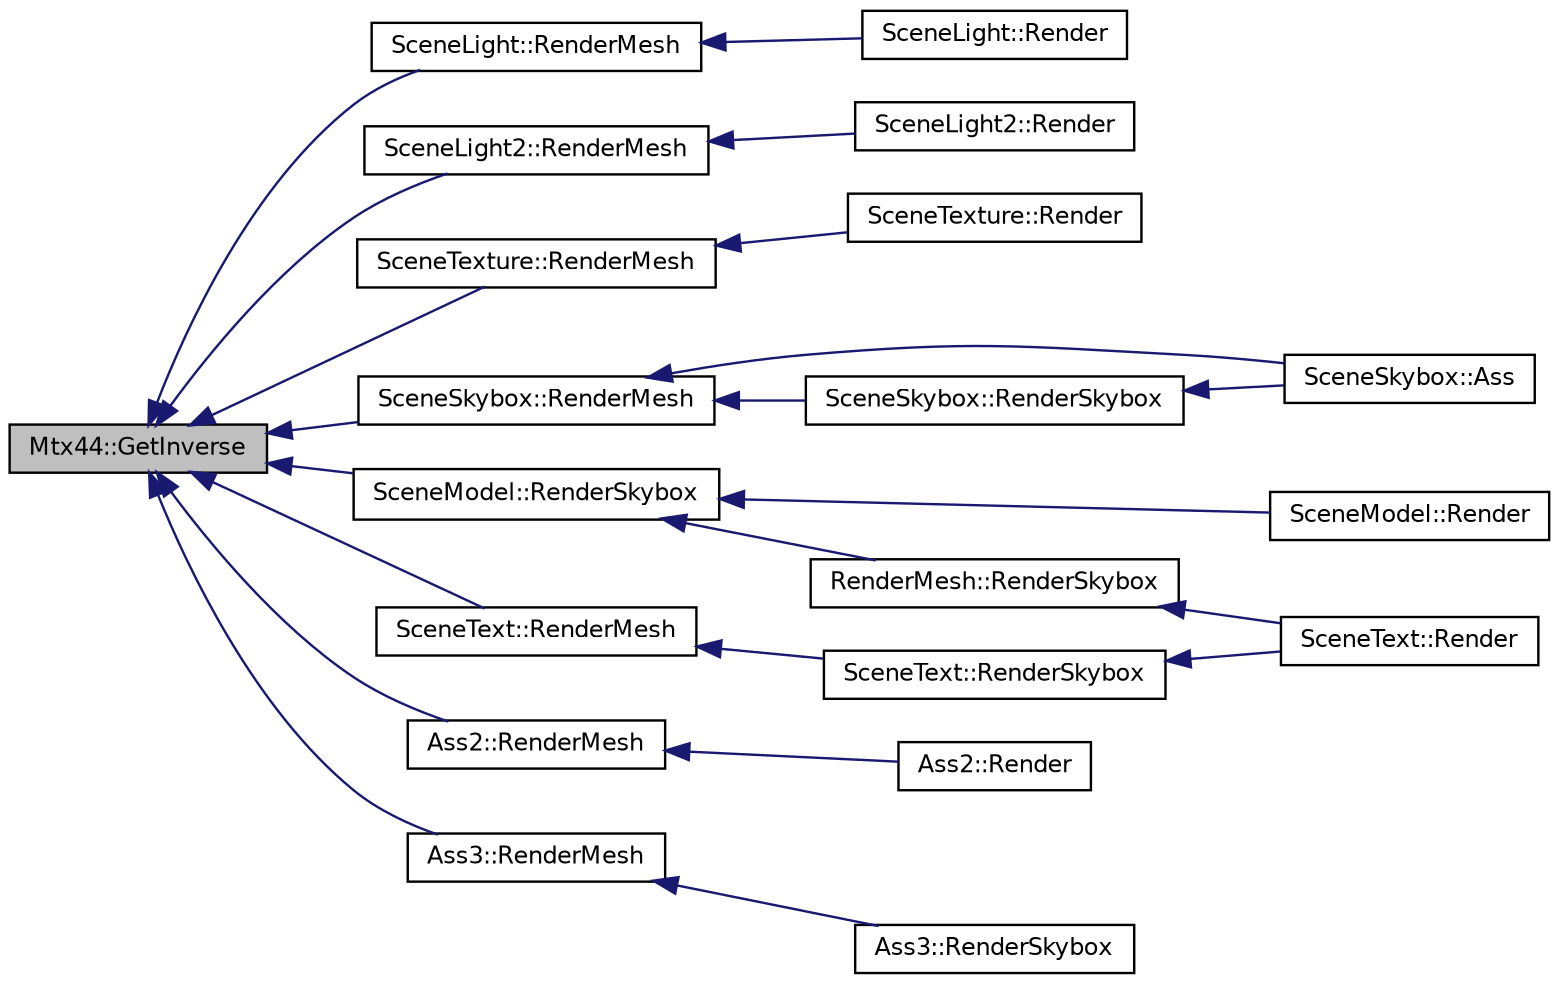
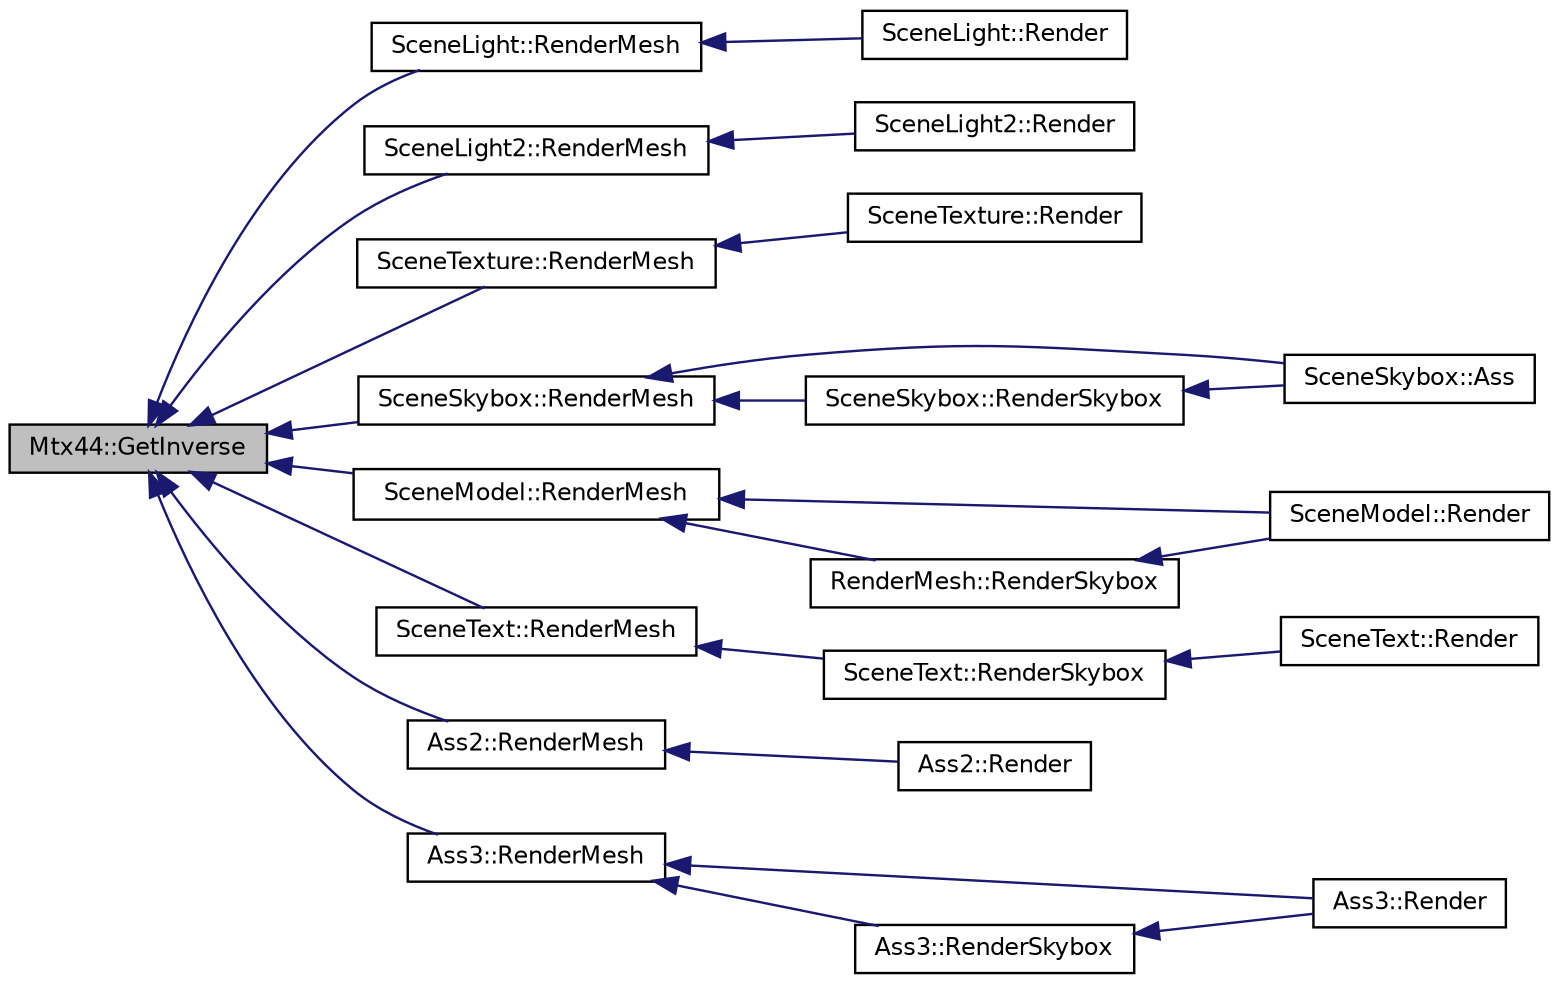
(536, 494) -> (536, 494)
(1233, 617) -> (1216, 547)
none -> (1410, 903)
